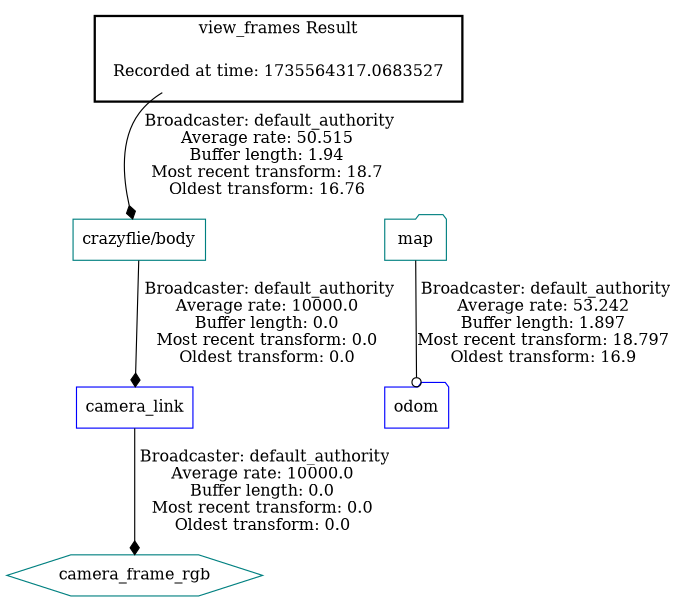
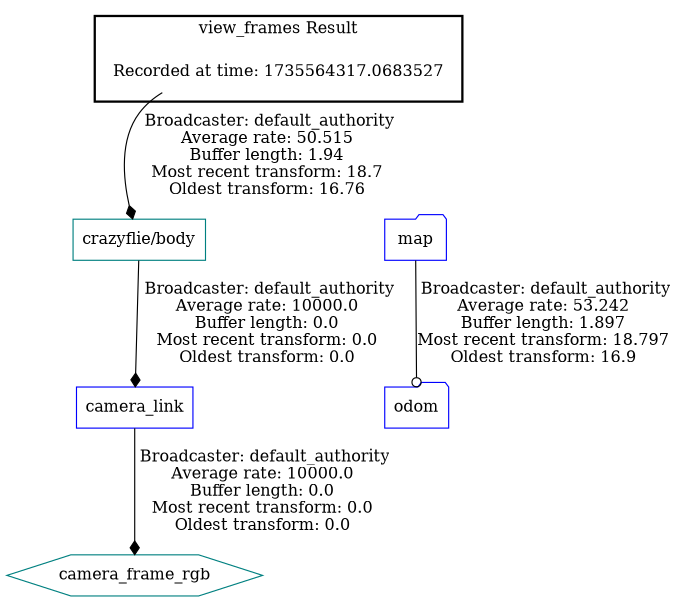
(416, 240) -> (416, 240)
